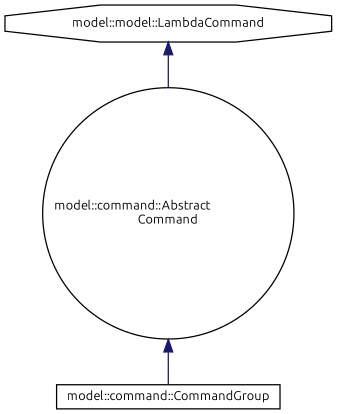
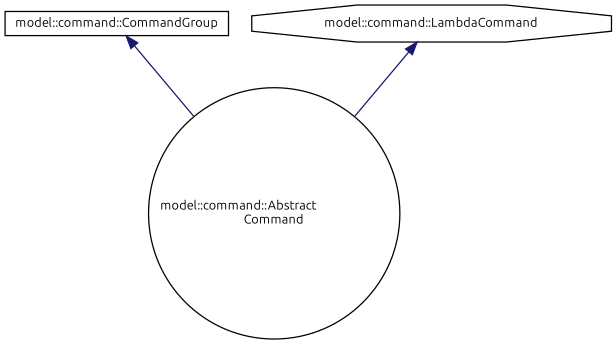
(168, 24) -> (432, 24)
(168, 368) -> (164, 81)
